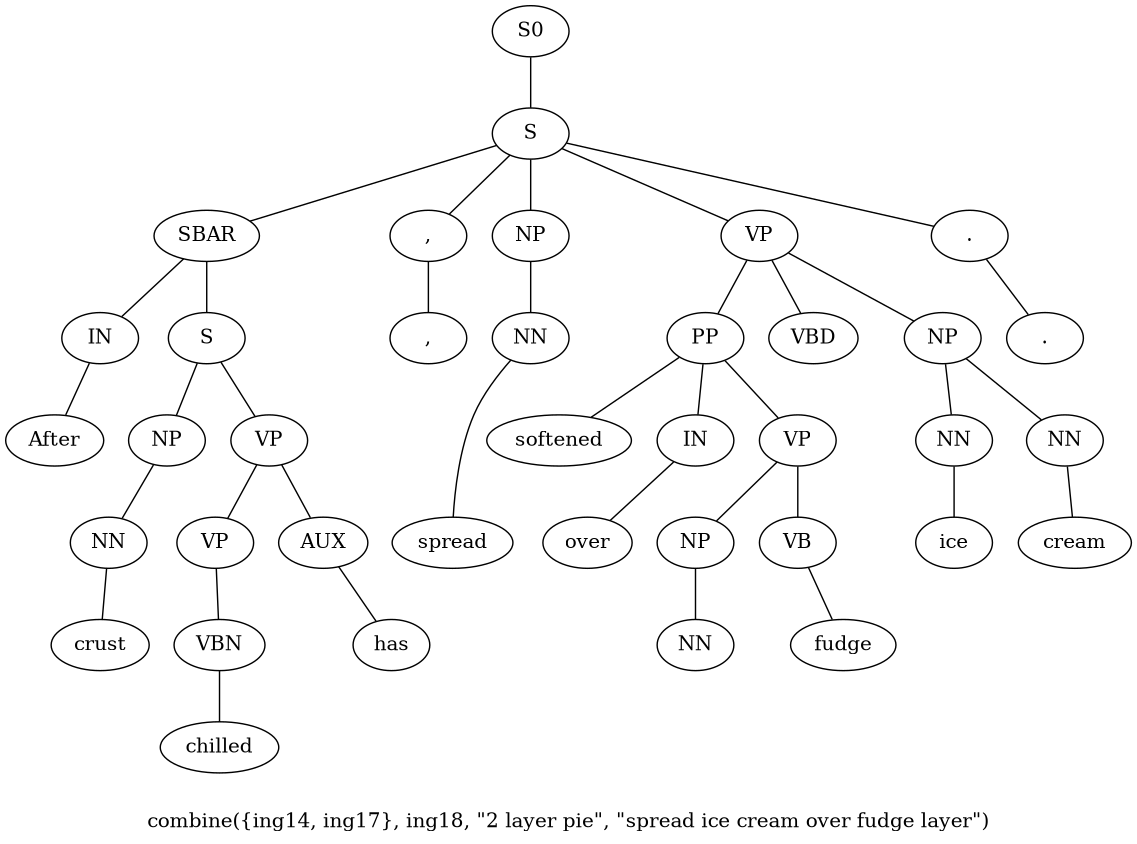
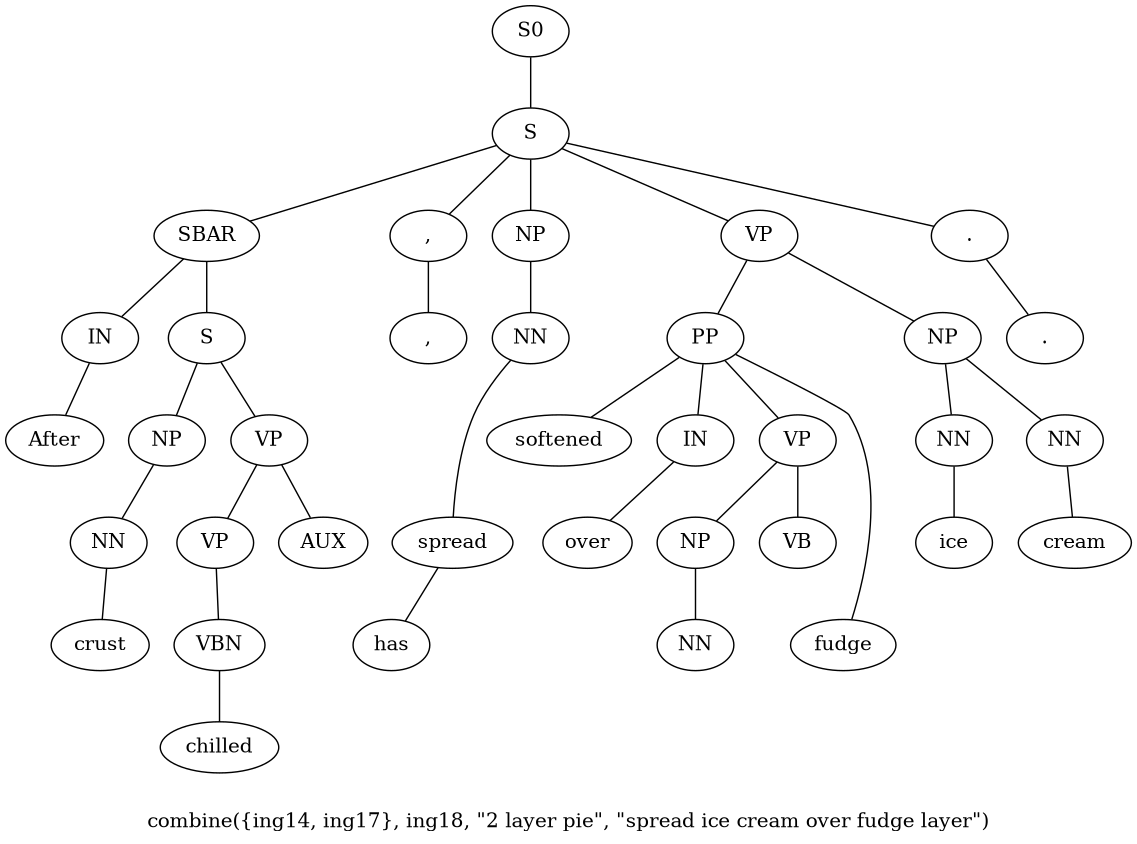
(813, 338) -> none
(357, 594) -> (422, 594)
(820, 594) -> (864, 453)
